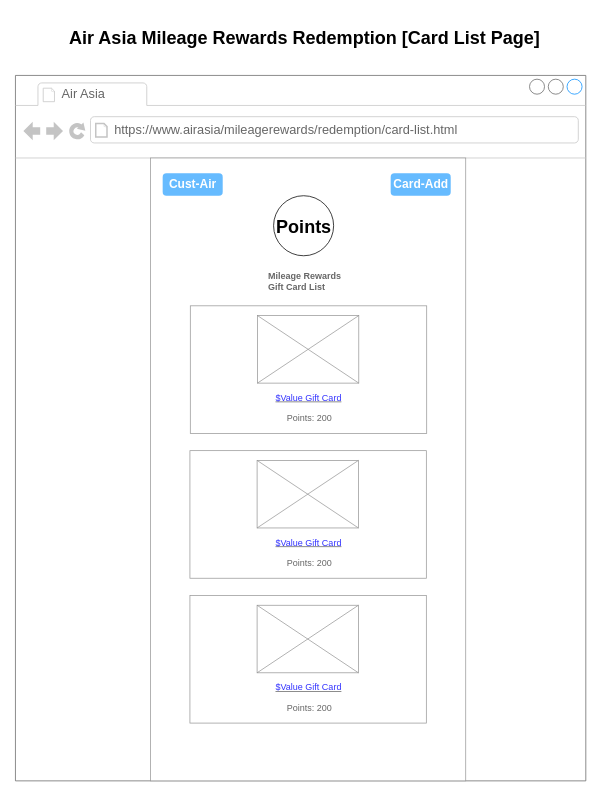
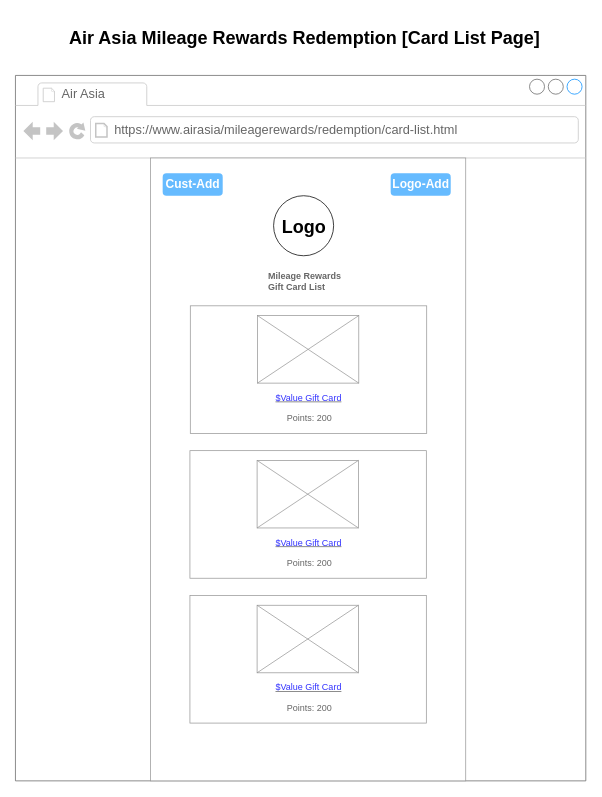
(193, 184) -> (193, 184)
(421, 184) -> (421, 184)
(304, 227) -> (304, 227)
